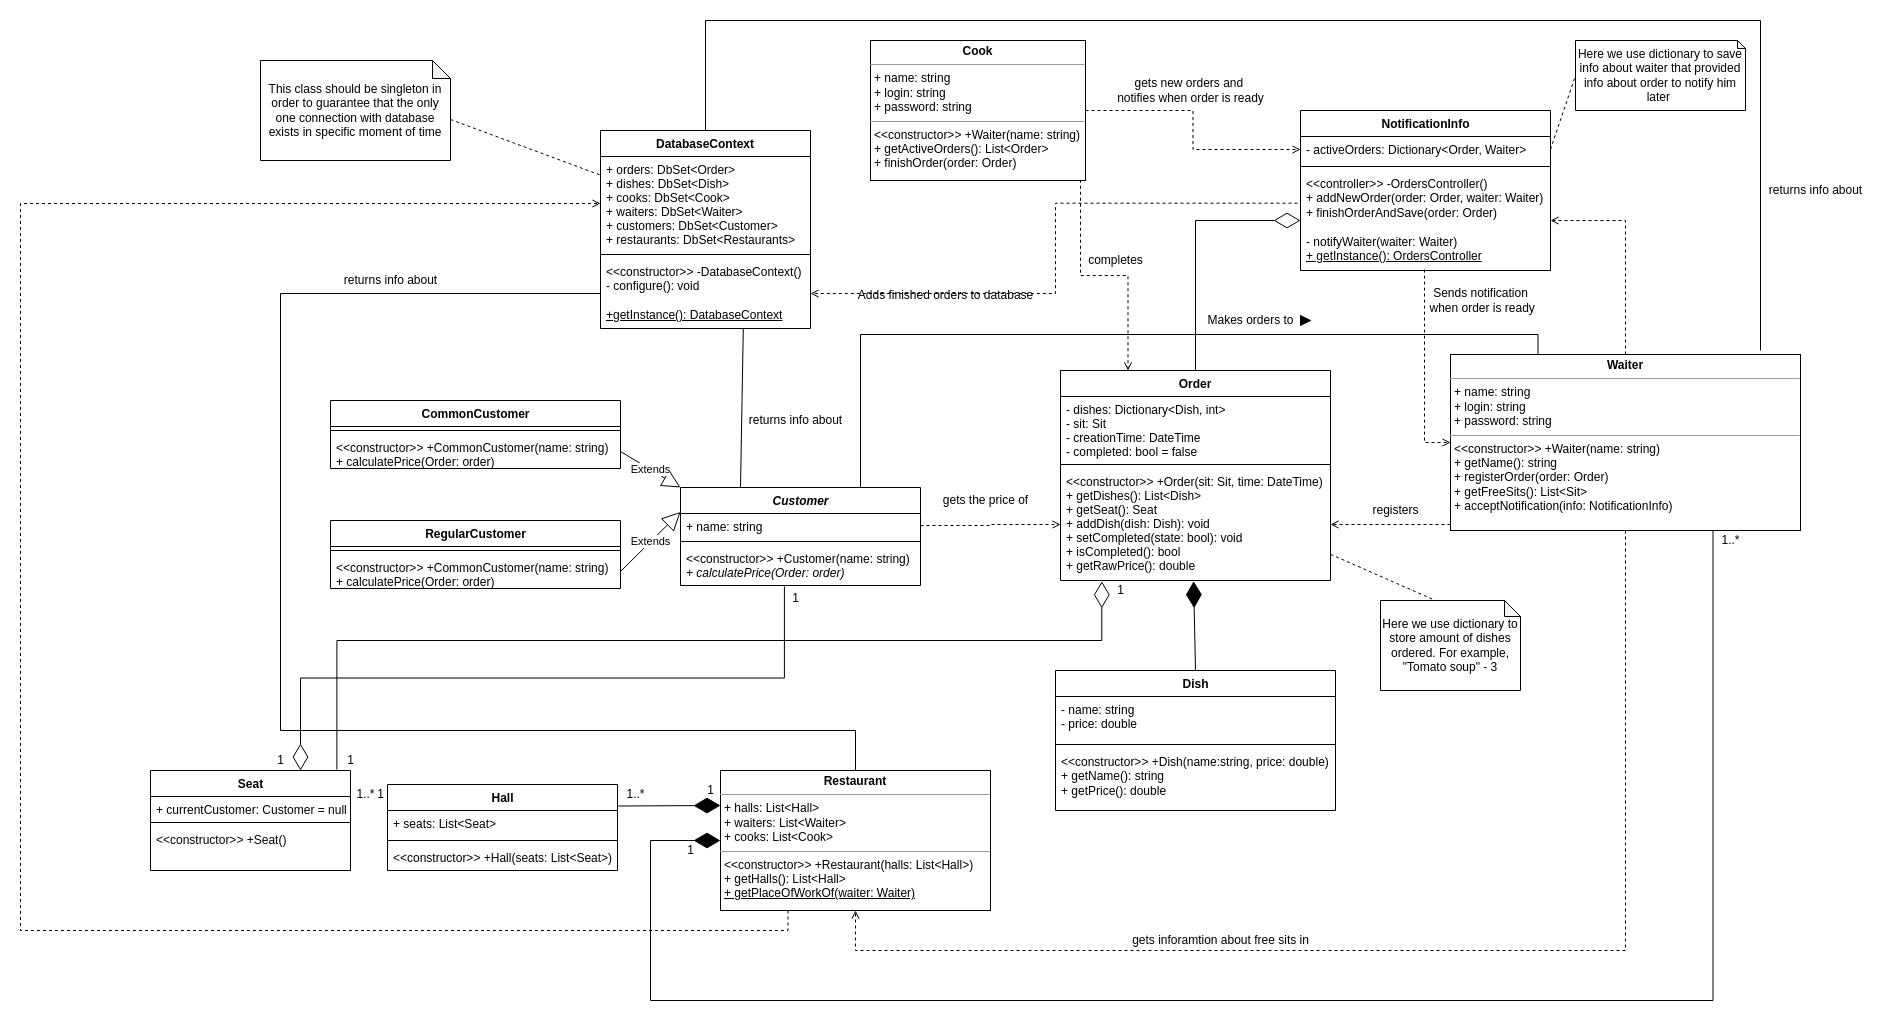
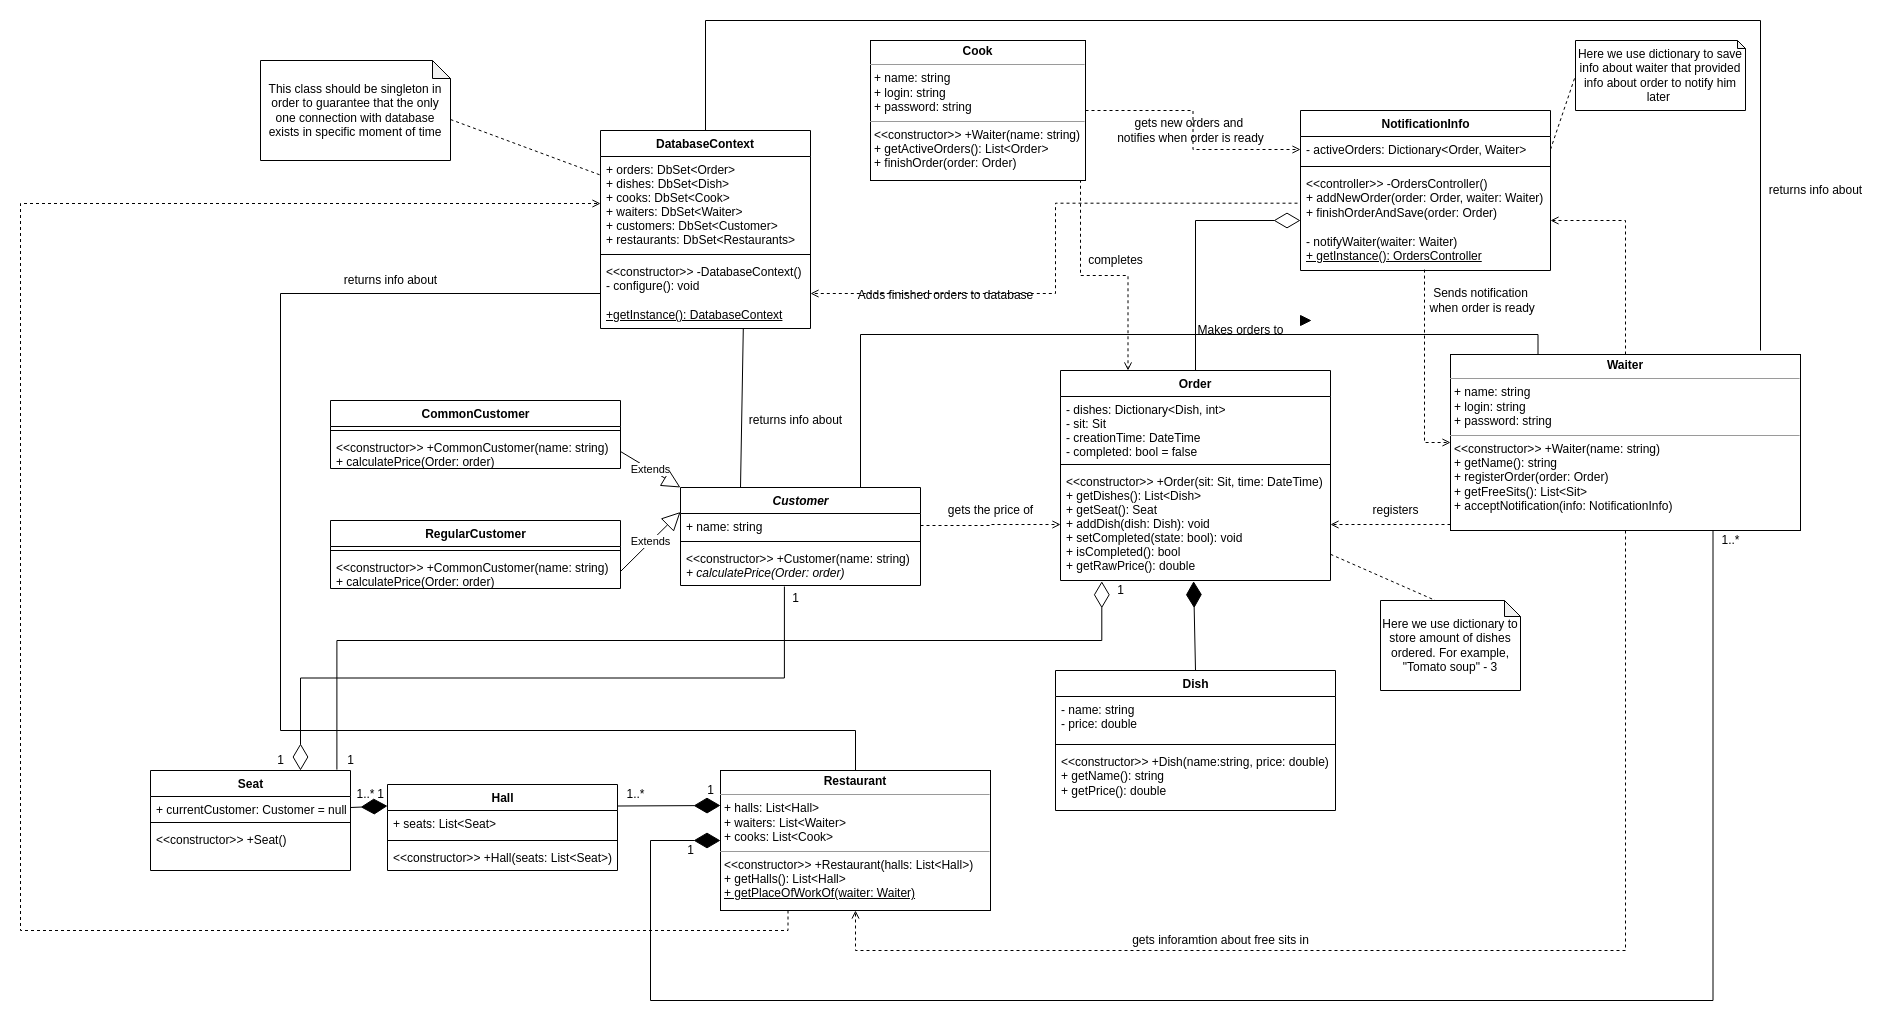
(1191, 91) -> (1191, 131)
(1251, 321) -> (1241, 331)
(986, 501) -> (991, 511)
none -> (357, 807)
